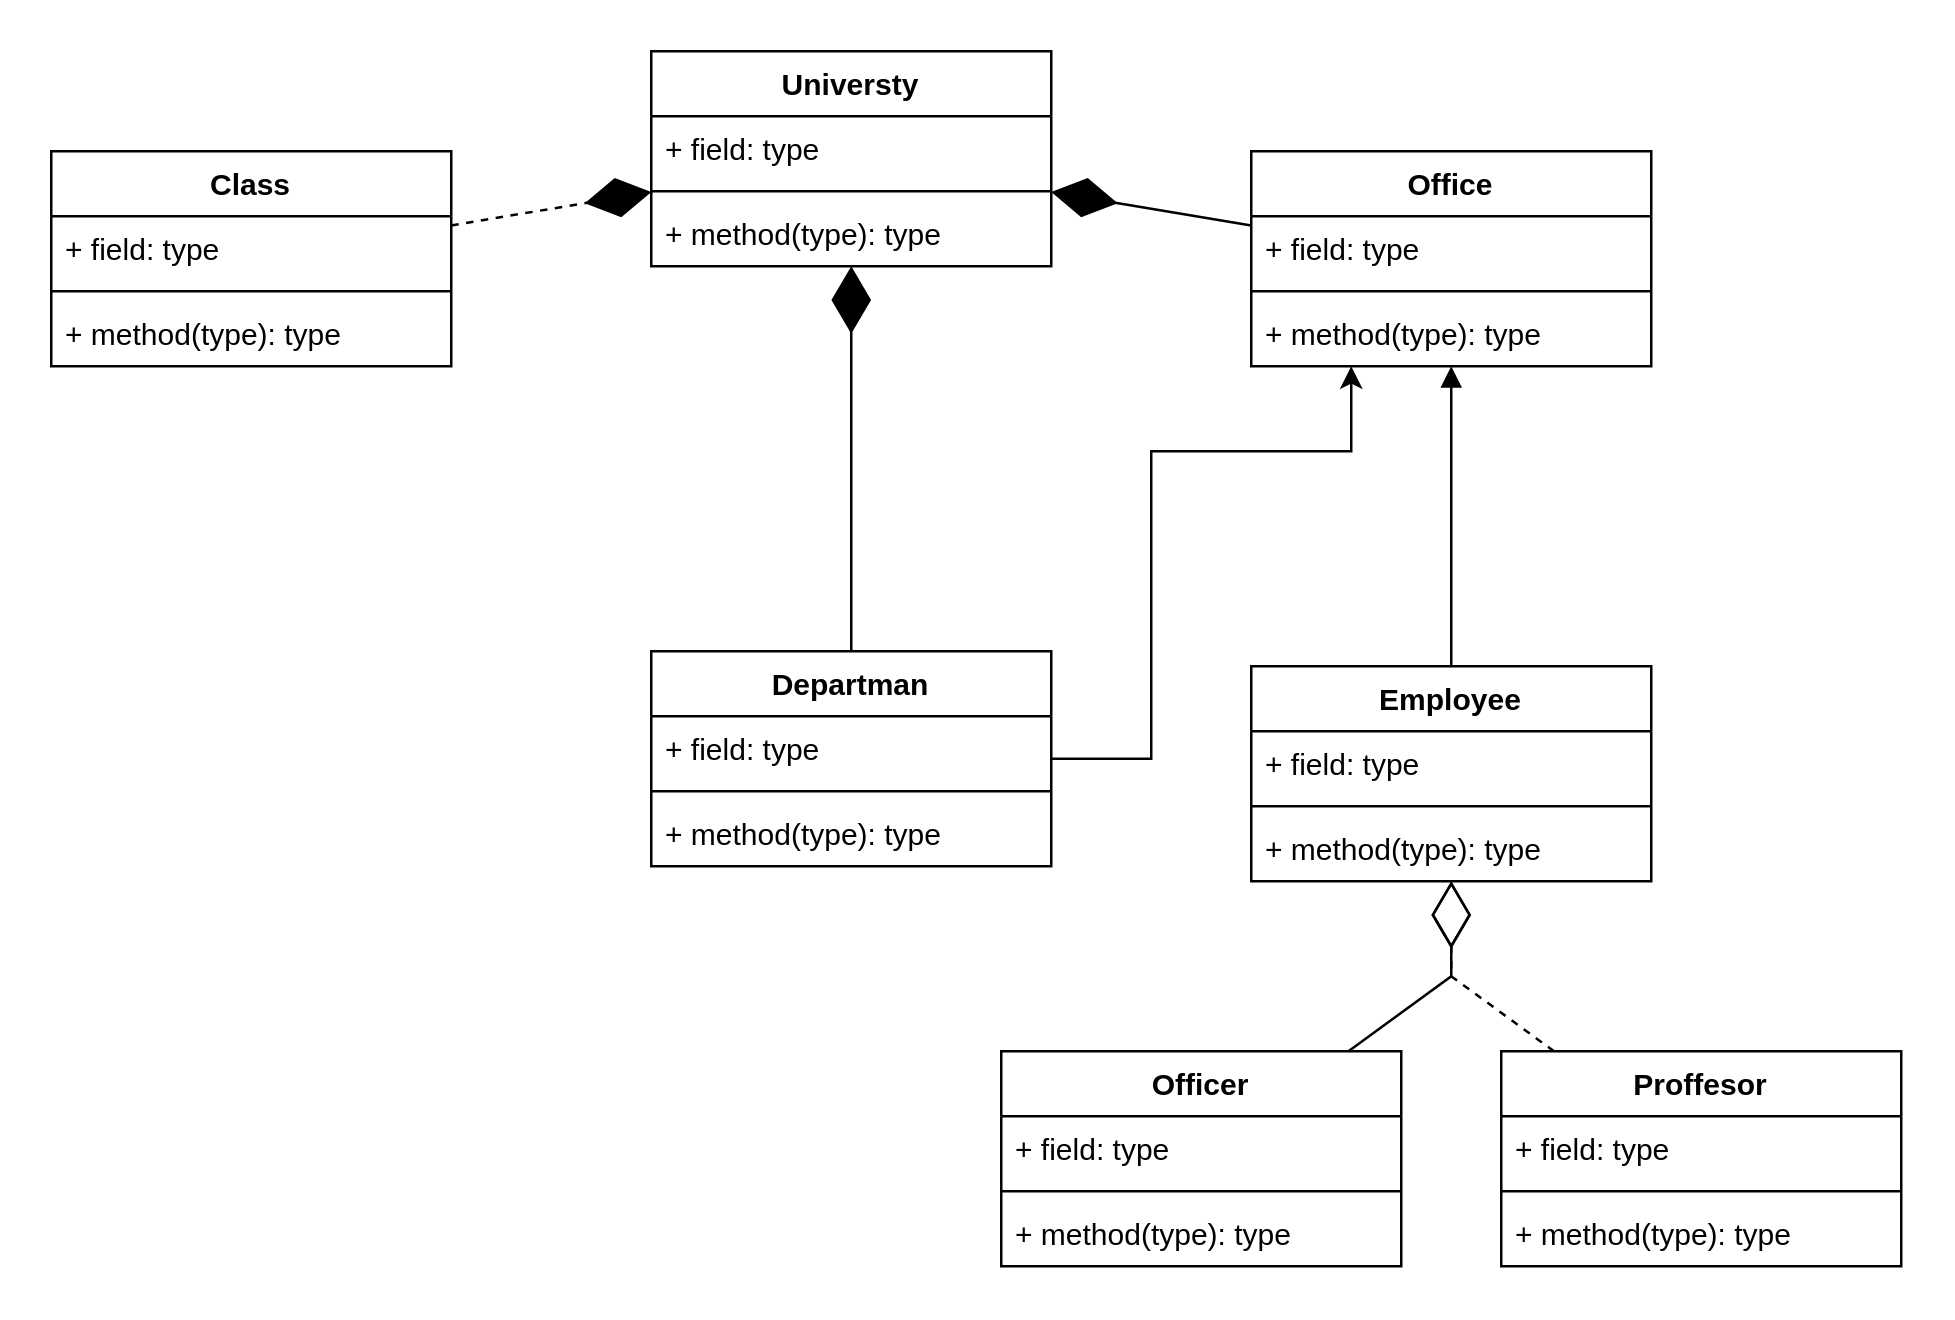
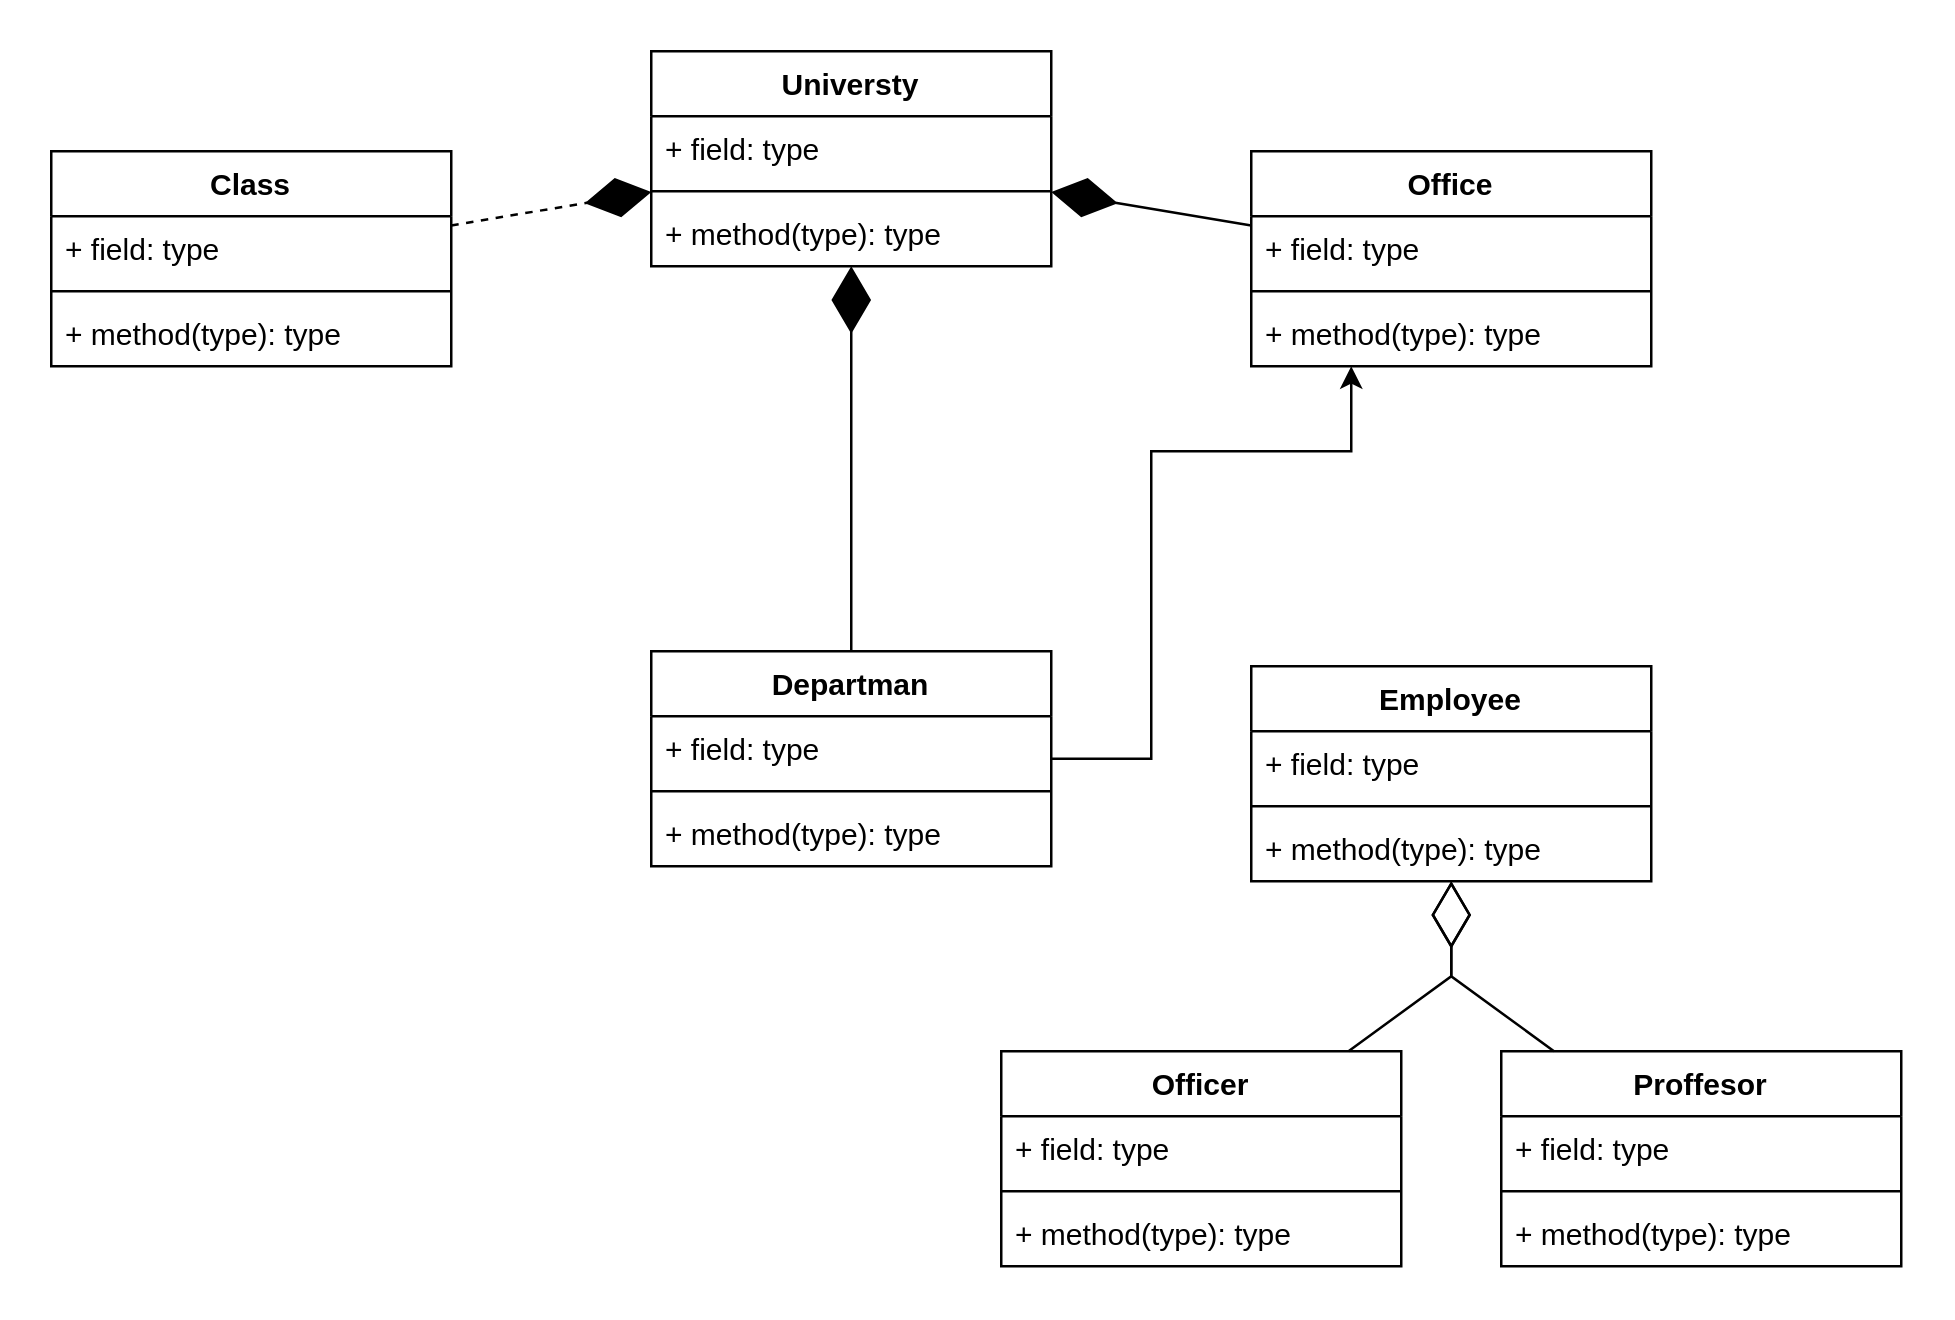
(1451, 527) -> none
(1503, 1014) -> (1503, 1014)
